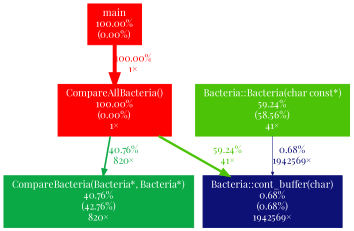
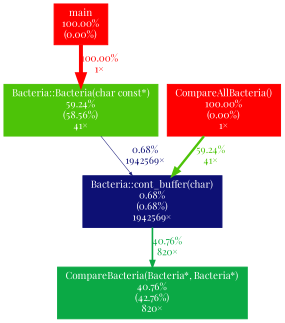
(115, 59) -> (81, 59)
(107, 153) -> (152, 244)
